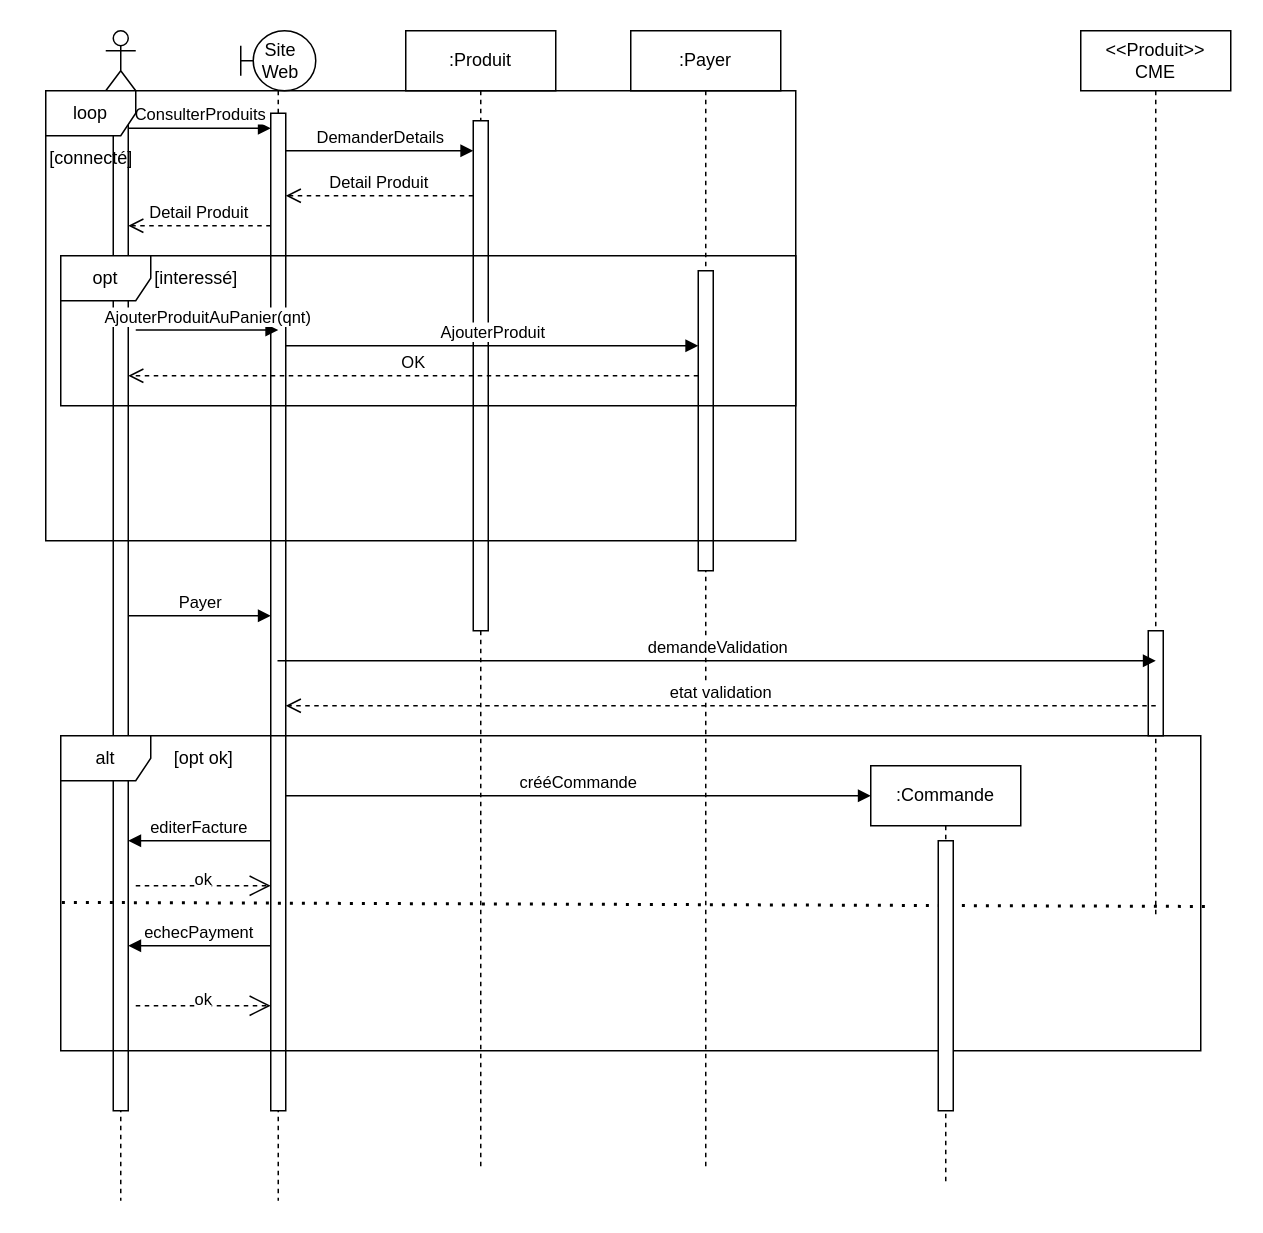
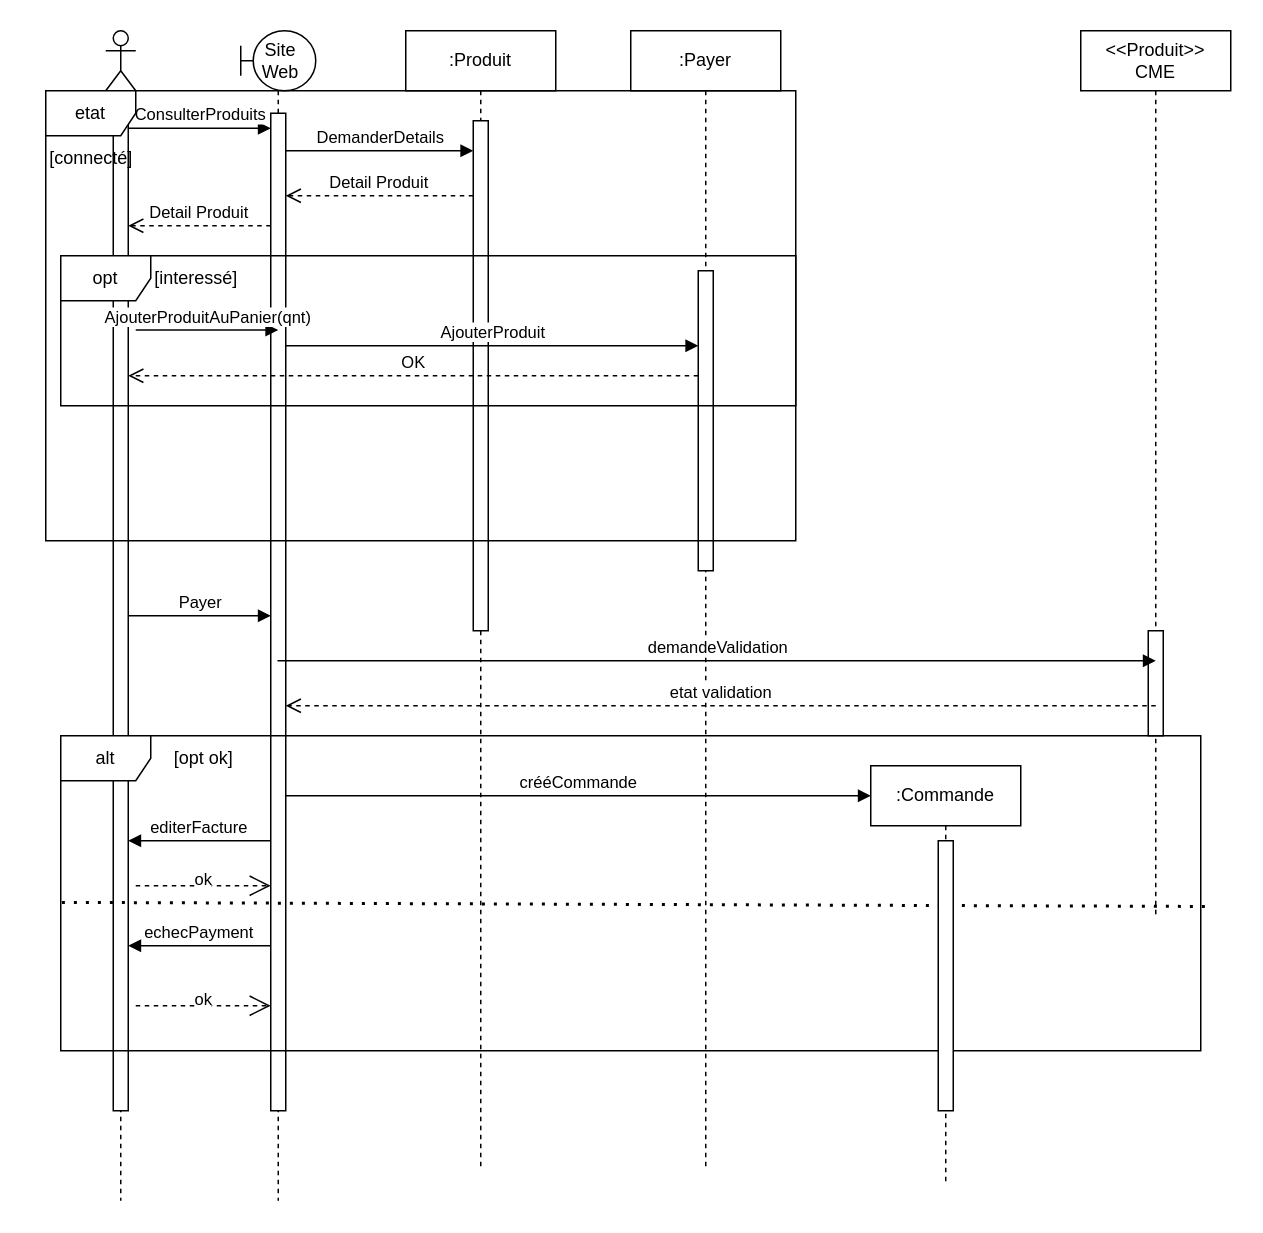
(91, 113) -> (91, 113)
